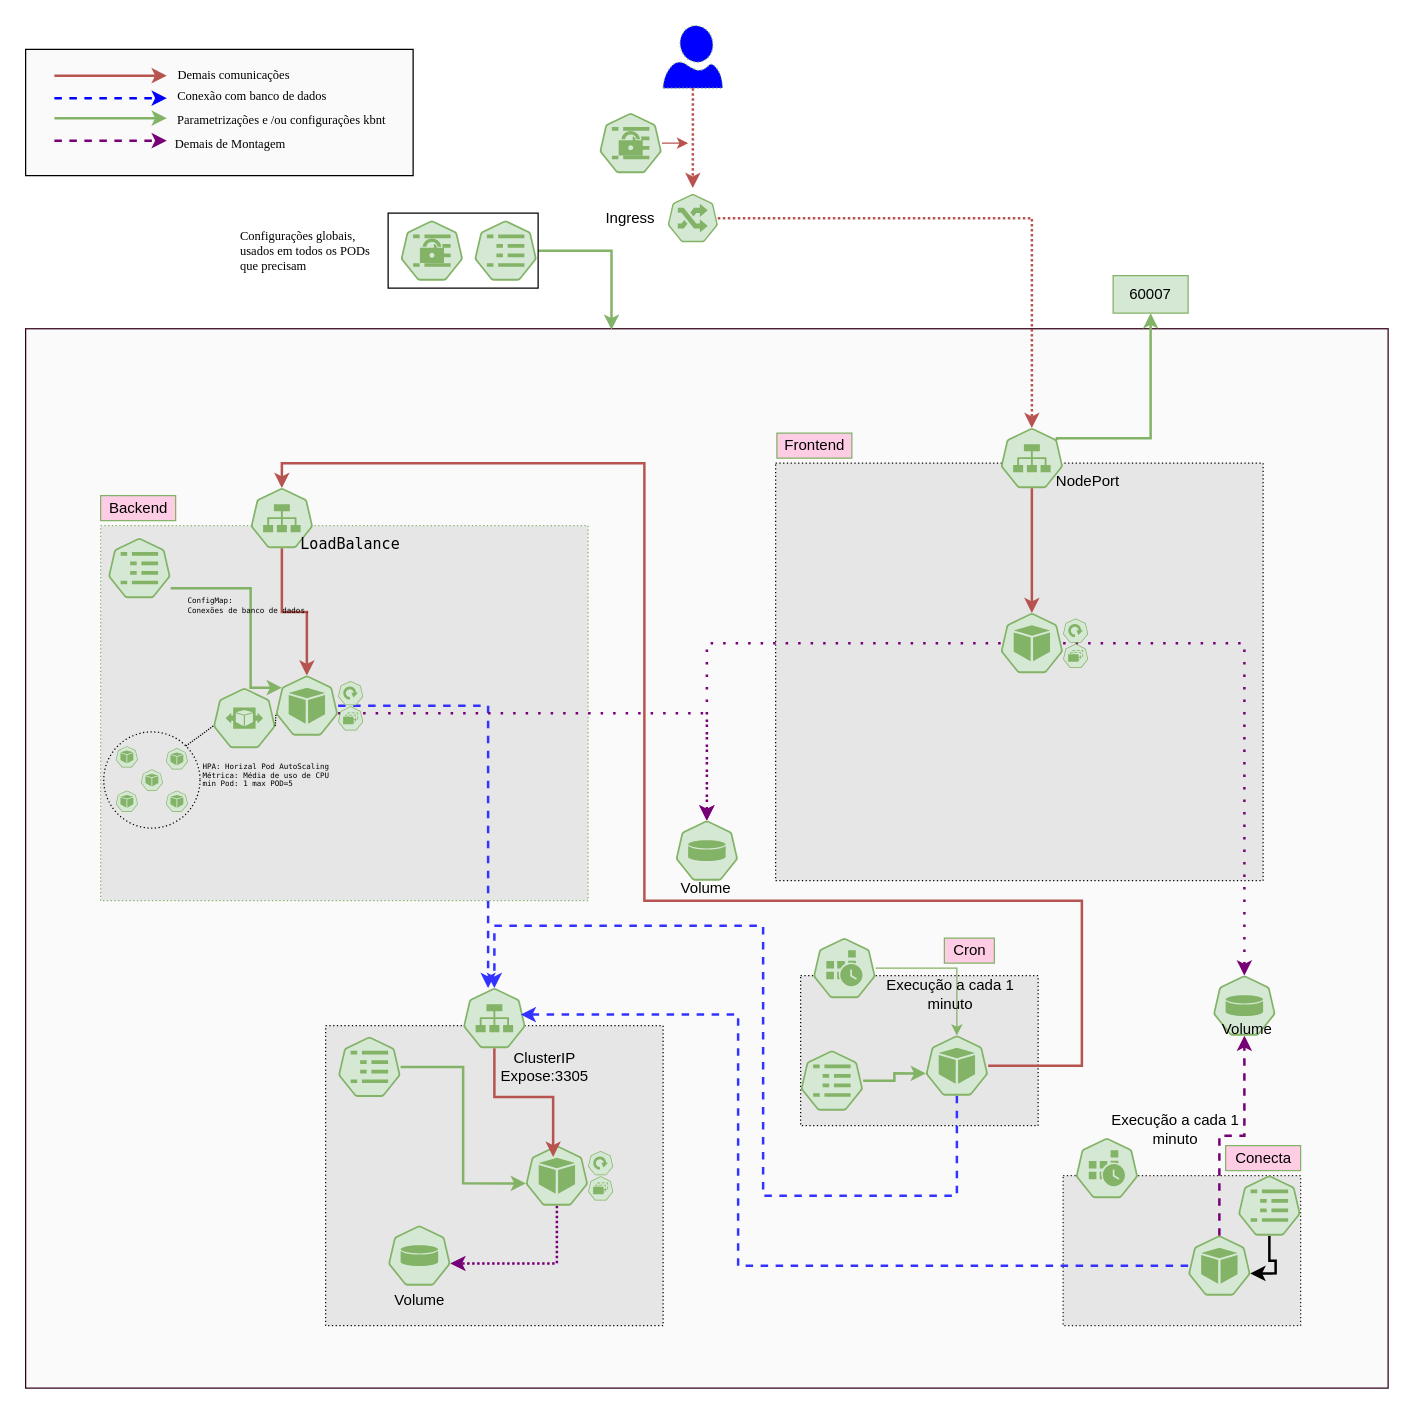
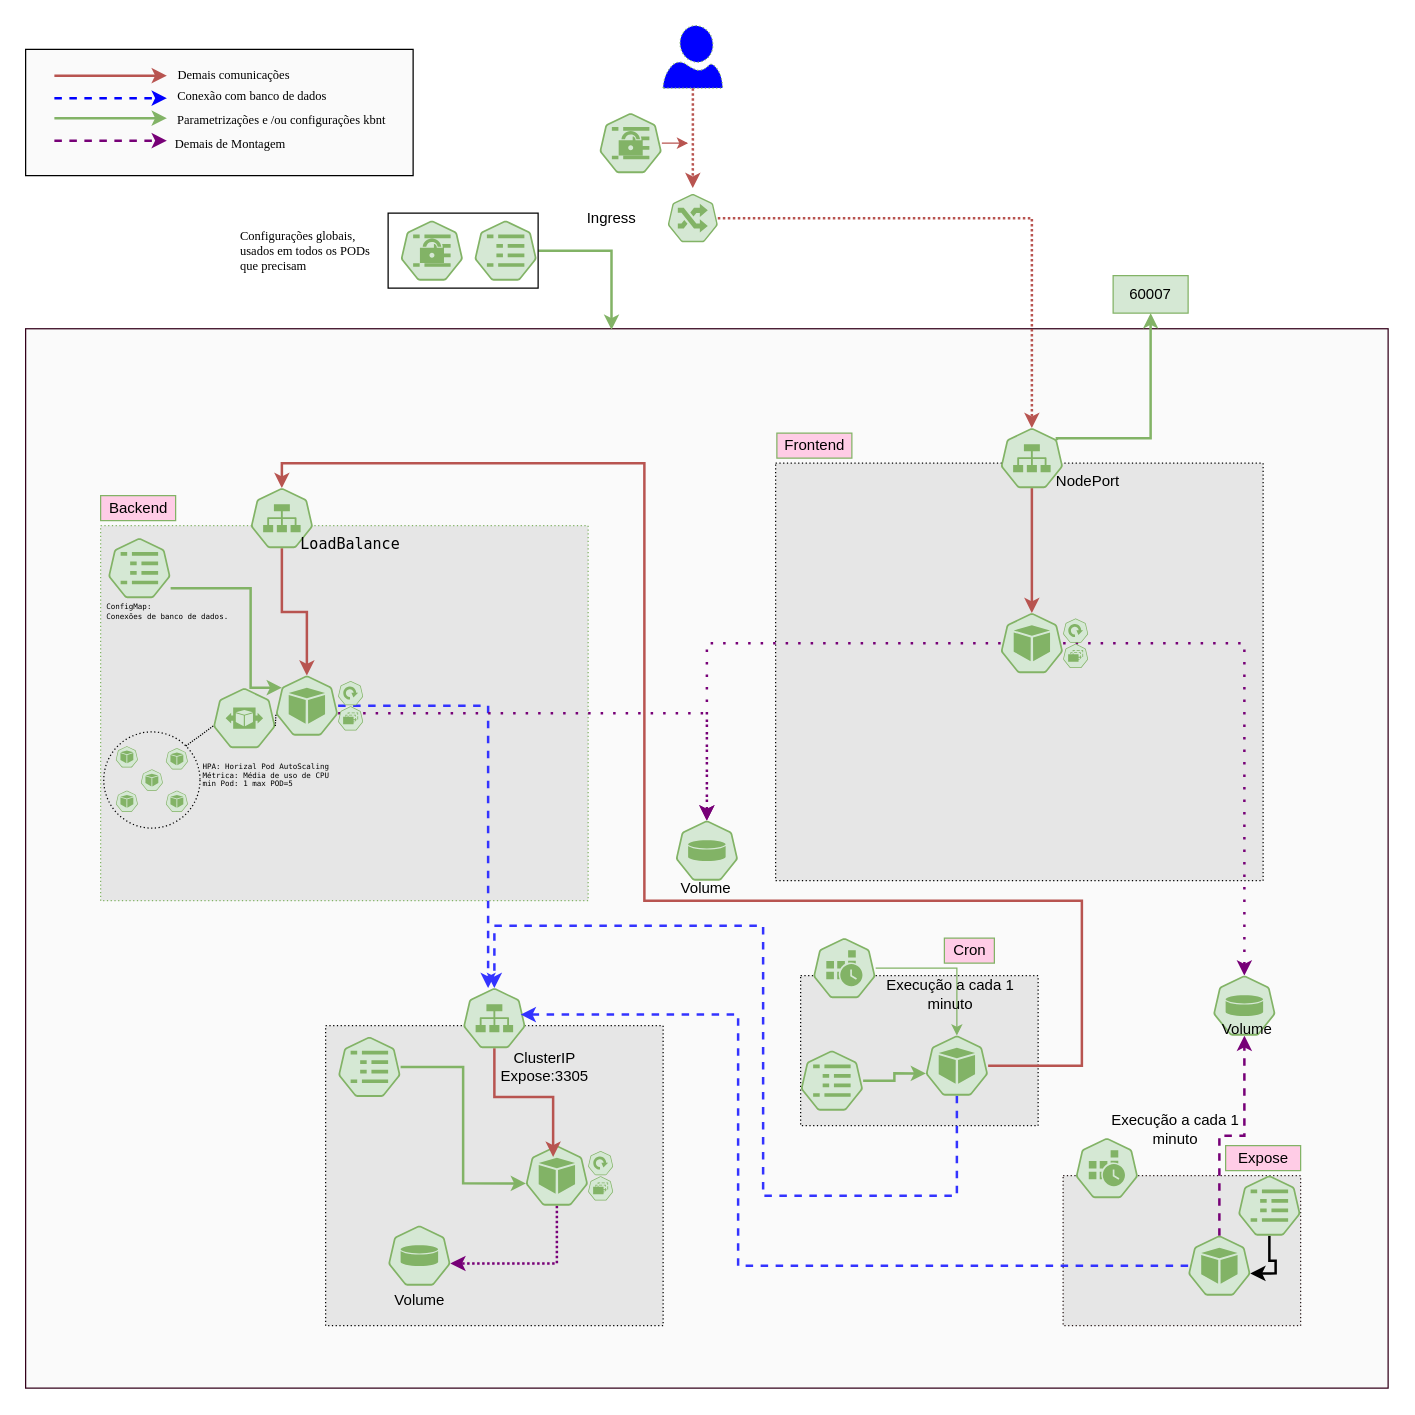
(630, 218) -> (612, 218)
(248, 604) -> (166, 611)
(1264, 1158) -> (1264, 1158)
